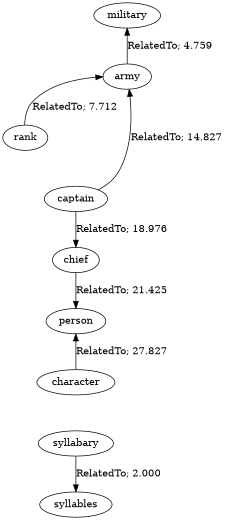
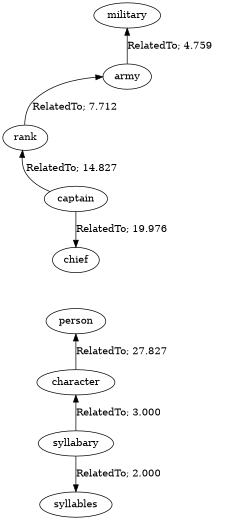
(127, 149) -> (30, 179)
(122, 229) -> (122, 229)
(76, 287) -> none
none -> (76, 416)
